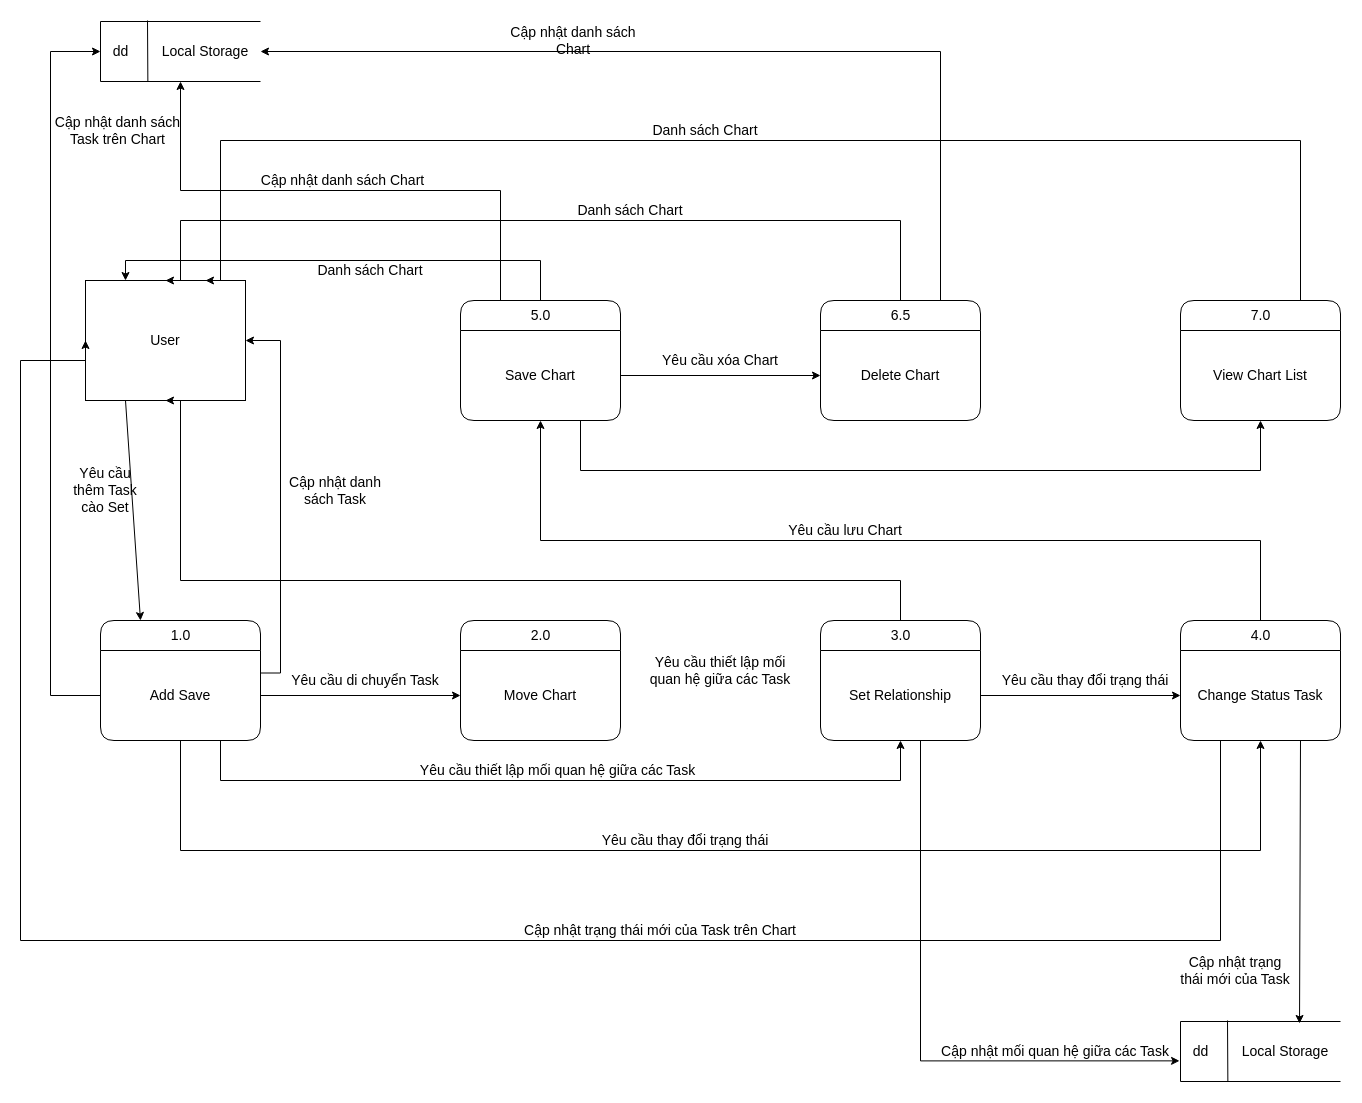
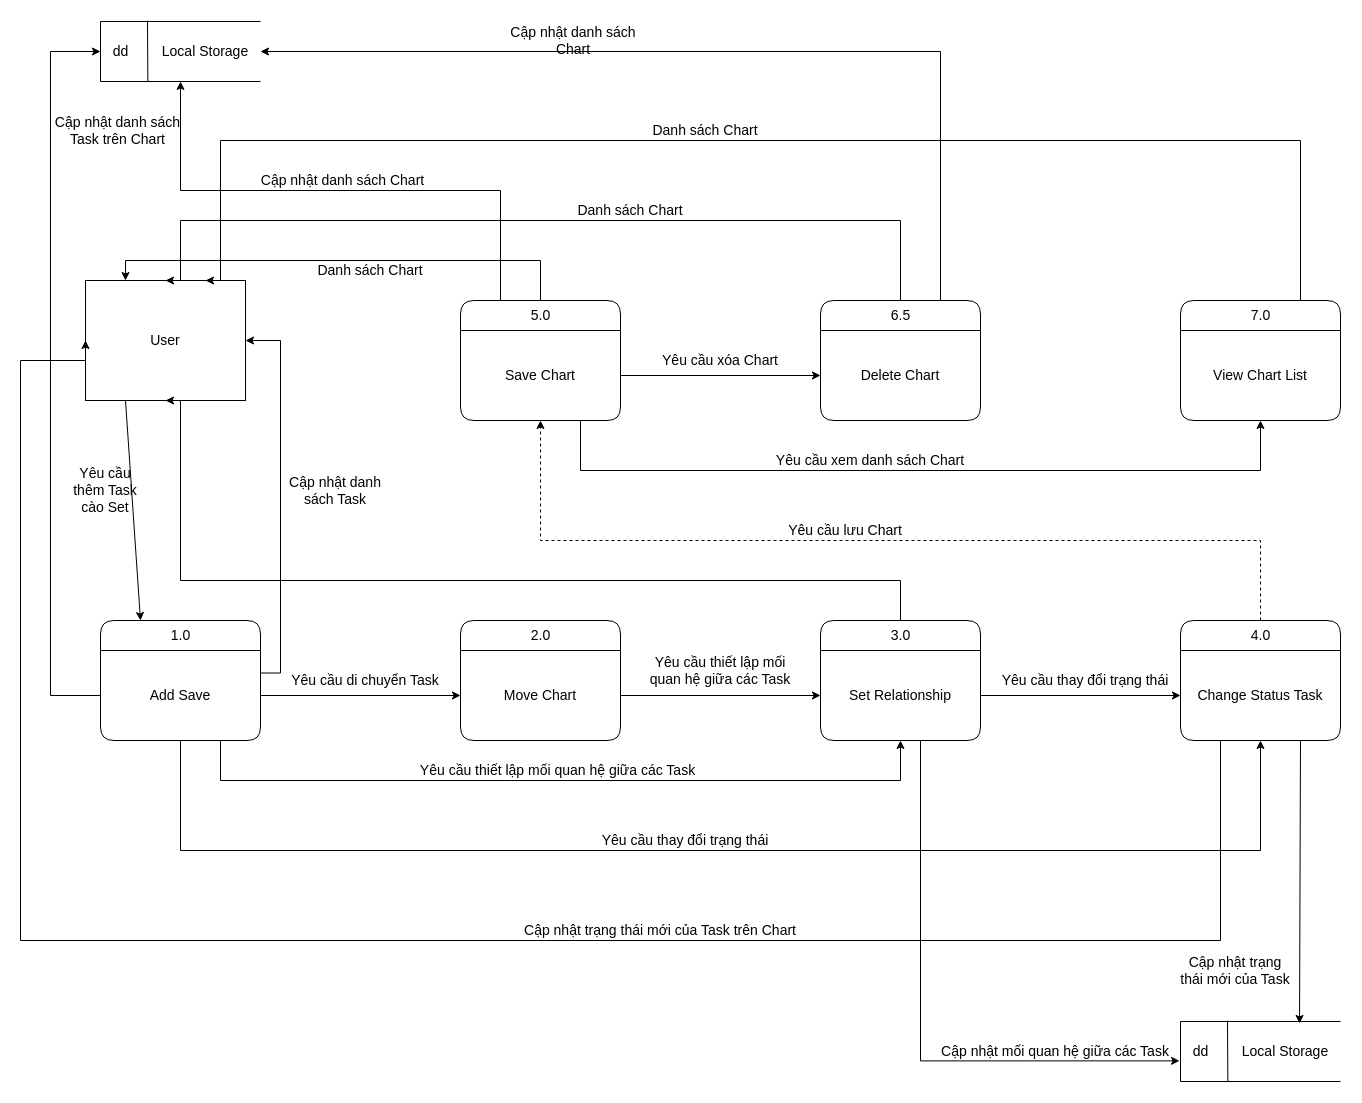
none -> (871, 461)
(884, 541) -> (884, 541)
none -> (718, 696)
